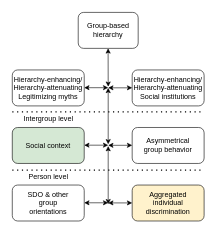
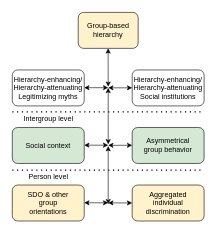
(108, 30) -> (108, 30)
(168, 146) -> (168, 146)
(48, 203) -> (48, 203)
